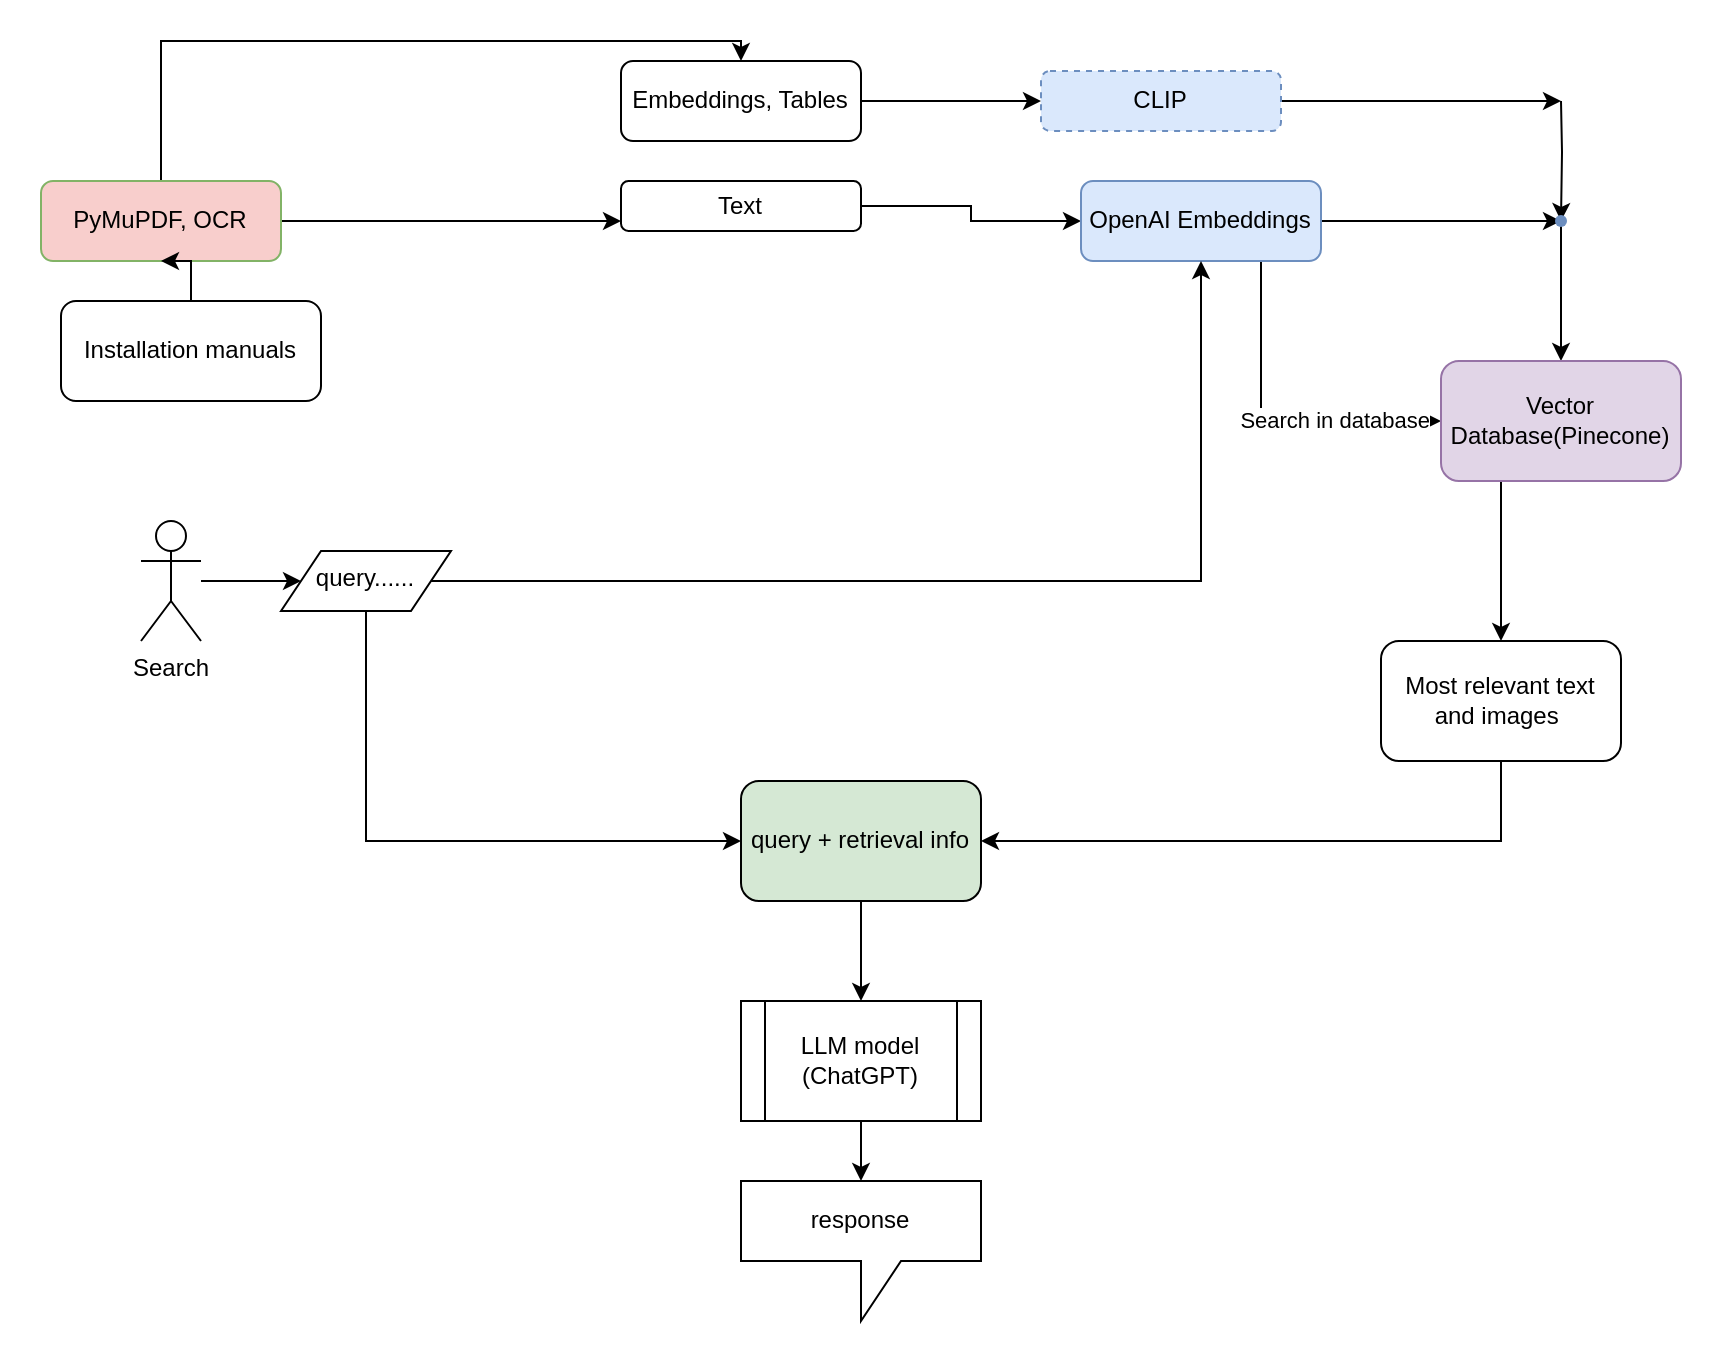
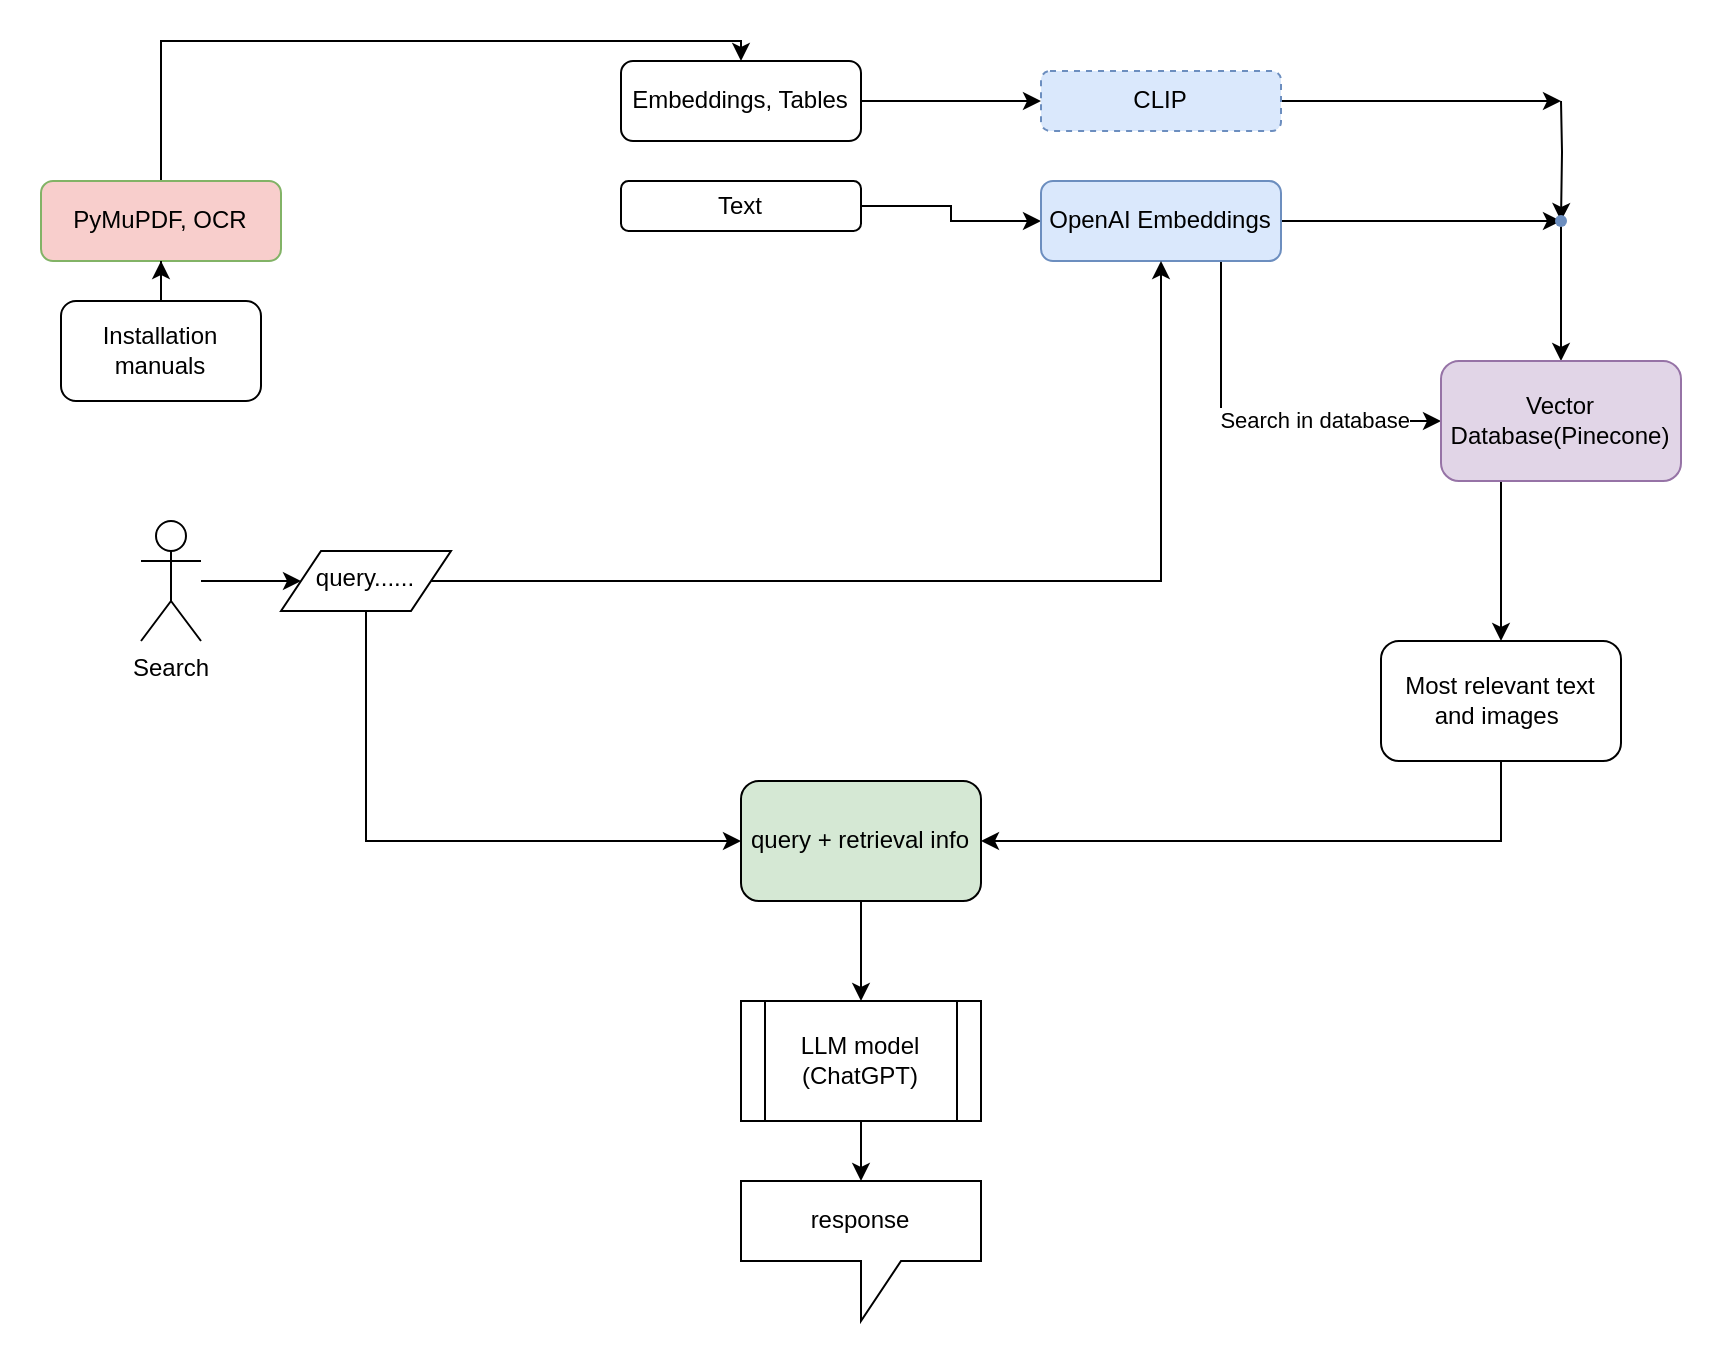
(444, 221) -> none
(1201, 221) -> (1161, 221)
(191, 351) -> (161, 351)
